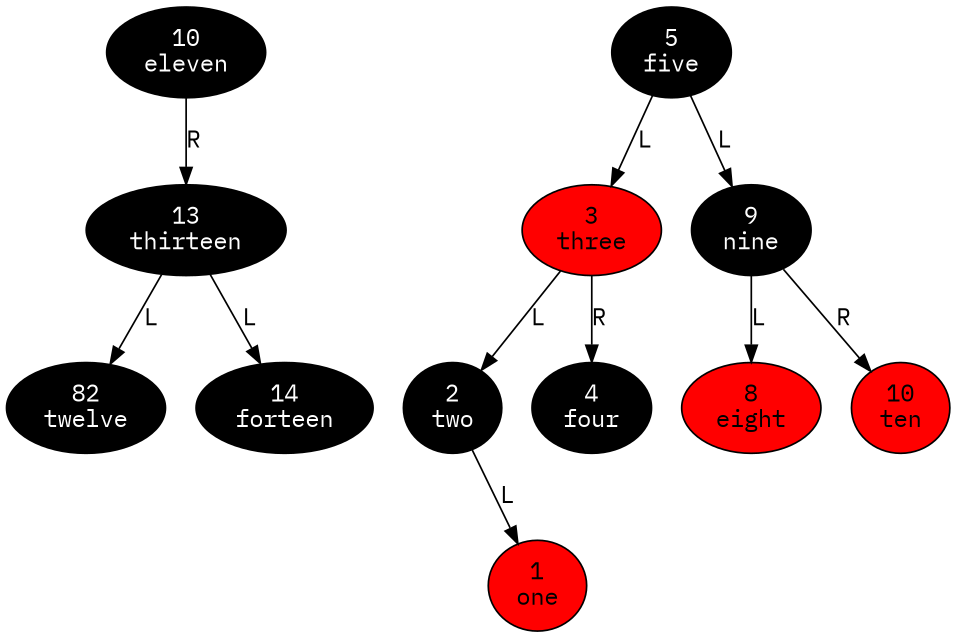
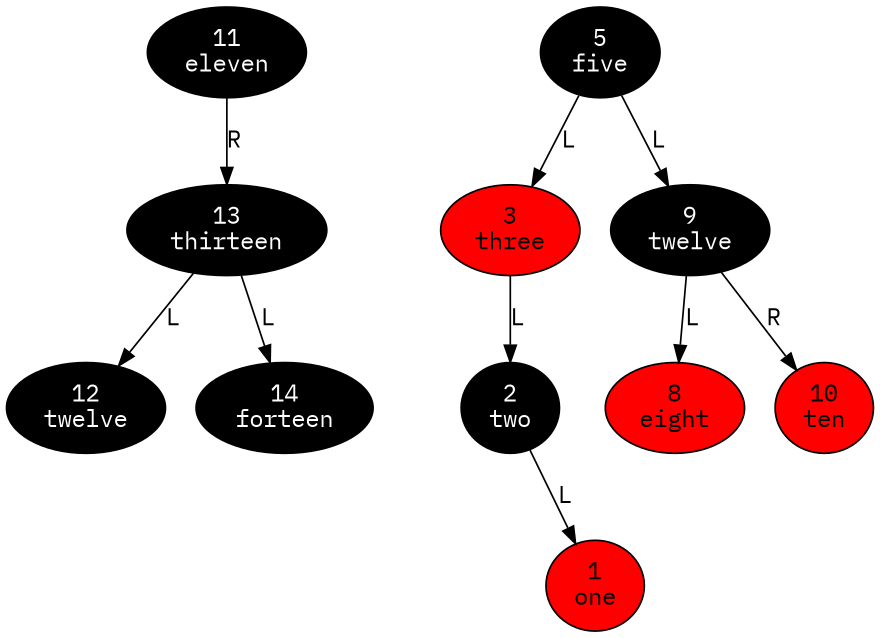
(186, 52) -> (227, 52)
(751, 230) -> (690, 230)
(86, 408) -> (86, 408)
(592, 408) -> none
